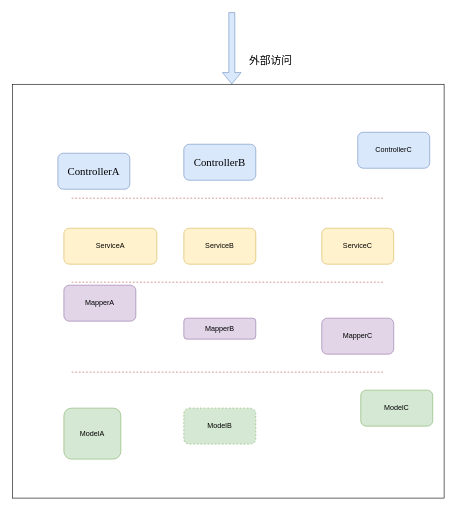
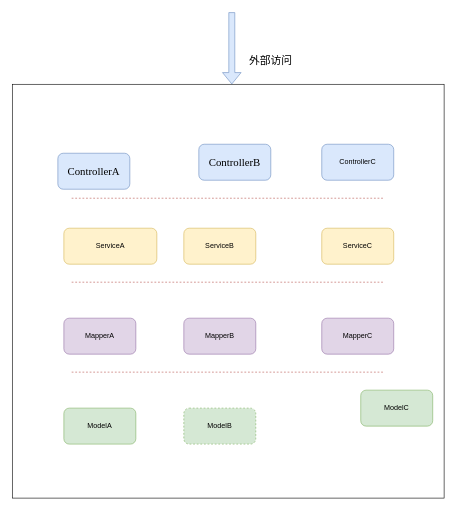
(394, 150) -> (358, 162)
(220, 162) -> (235, 162)
(100, 303) -> (100, 336)
(220, 329) -> (220, 336)
(92, 434) -> (100, 426)
